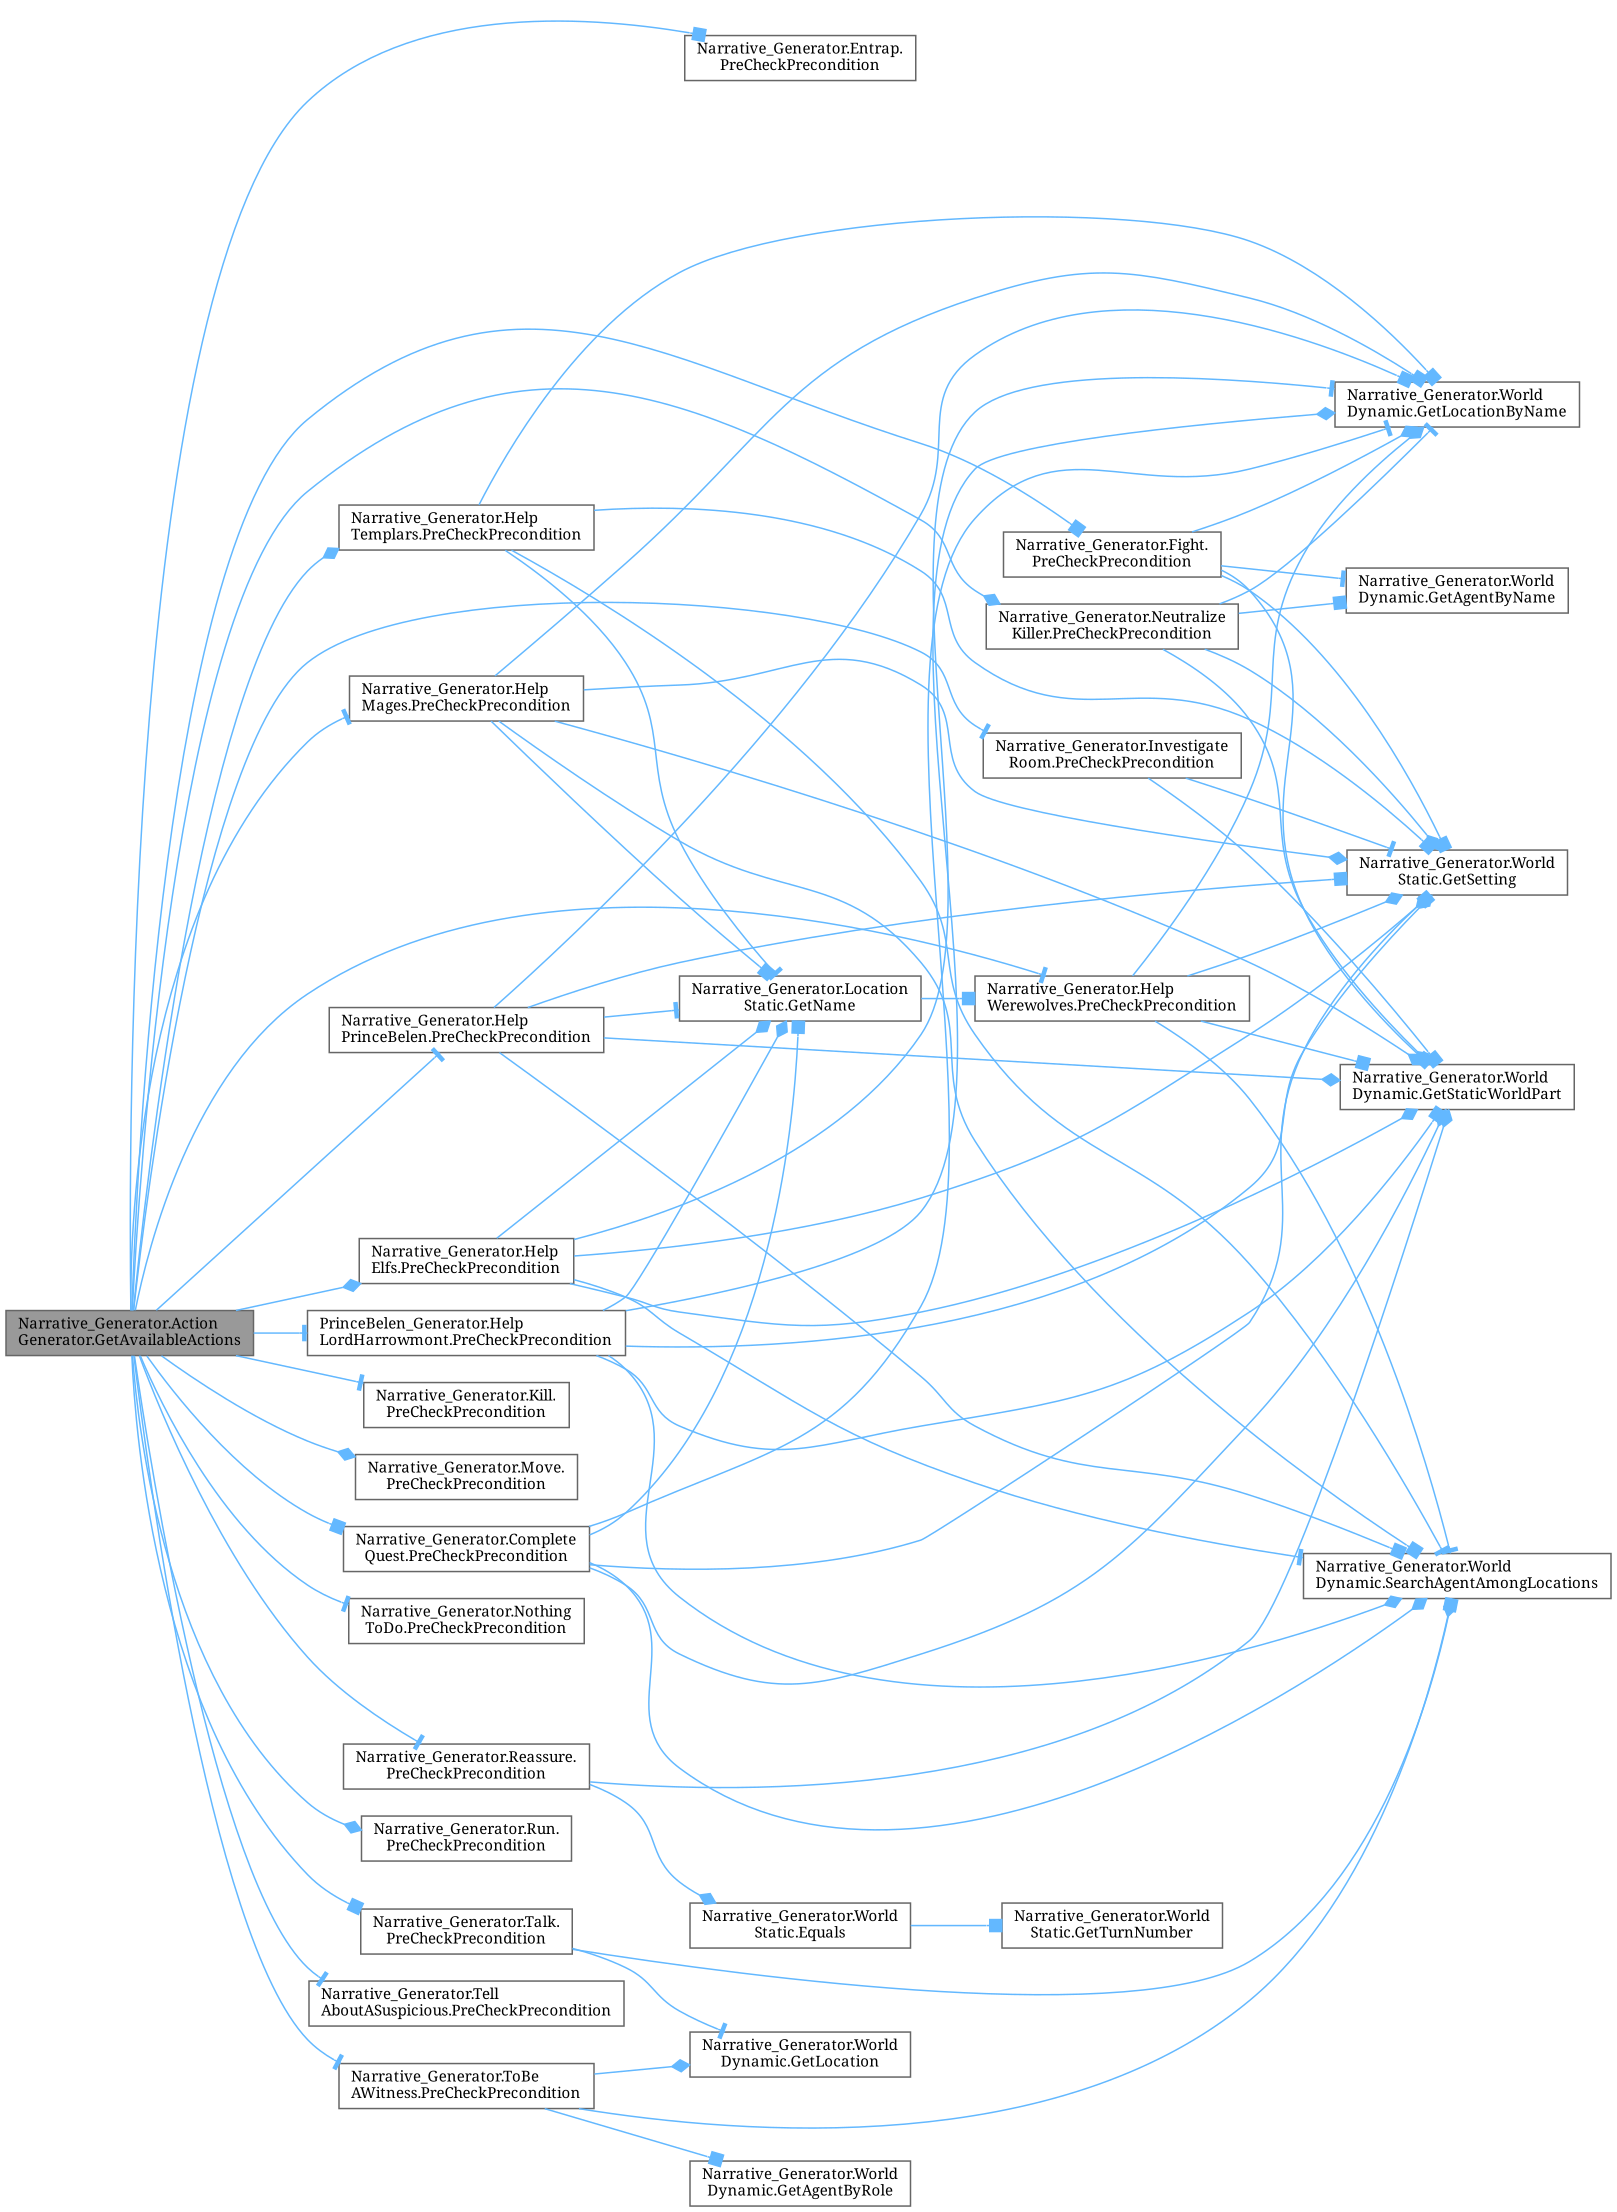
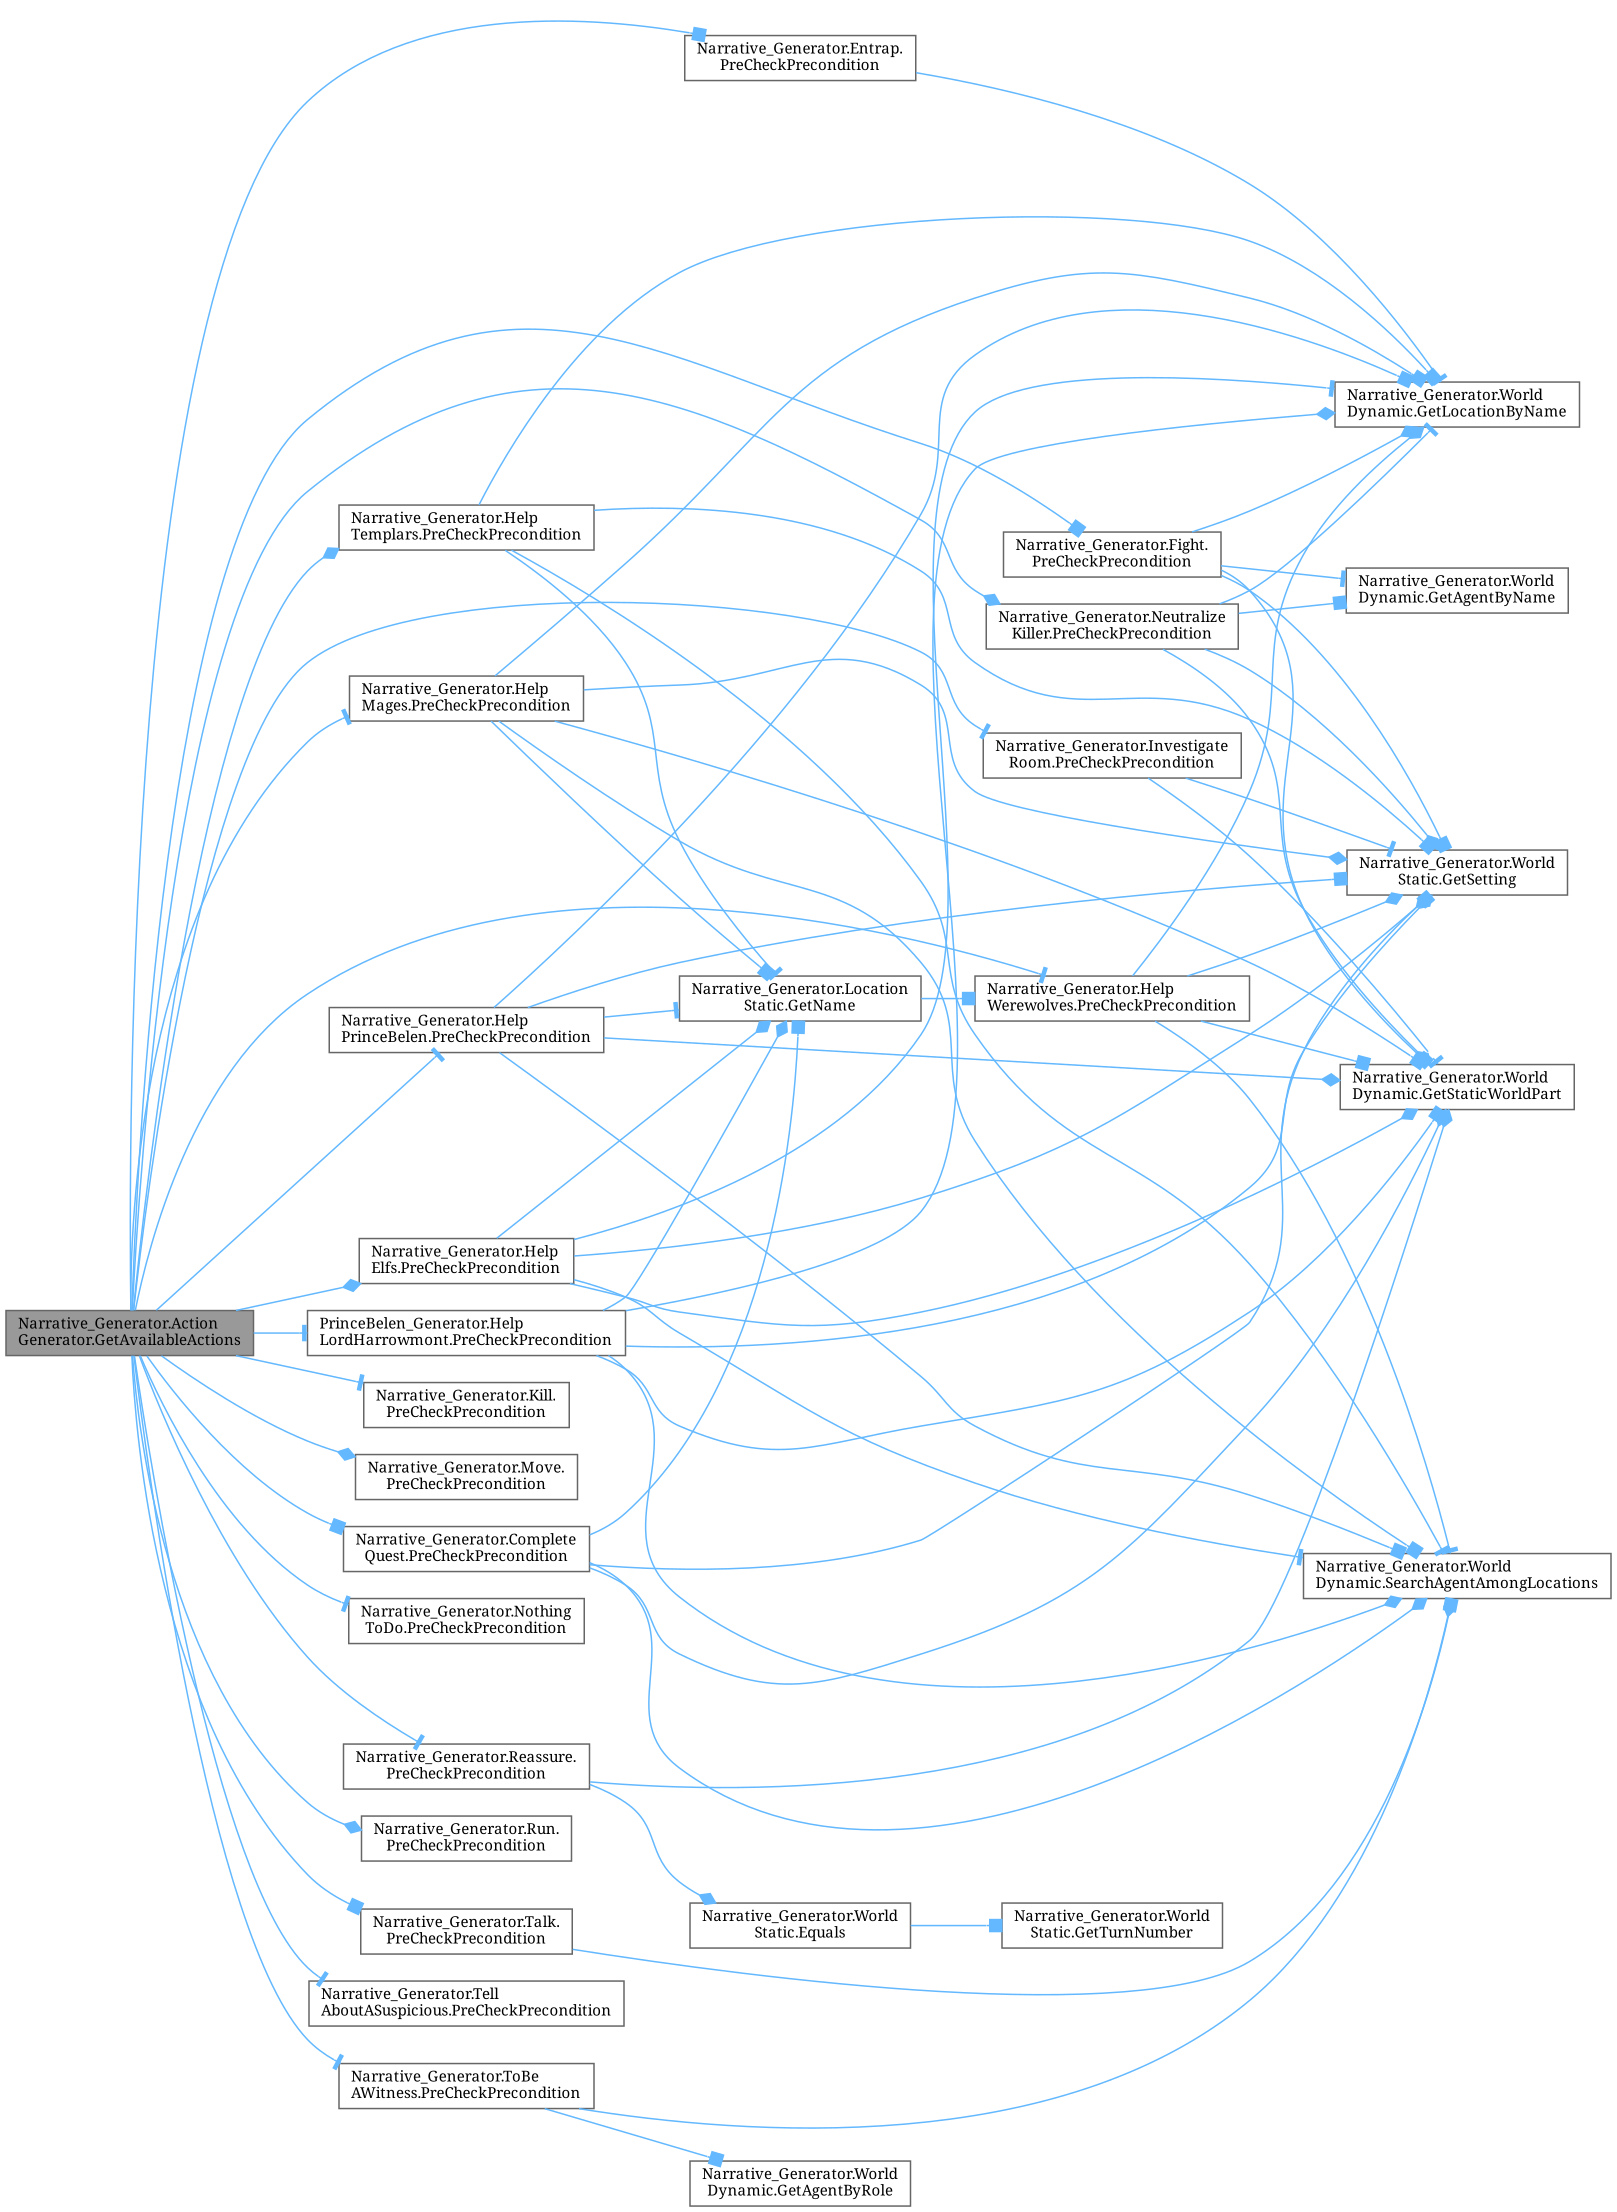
(934, 859) -> (1213, 164)
(995, 859) -> (995, 859)
(1264, 869) -> (1264, 869)
(800, 2055) -> none
